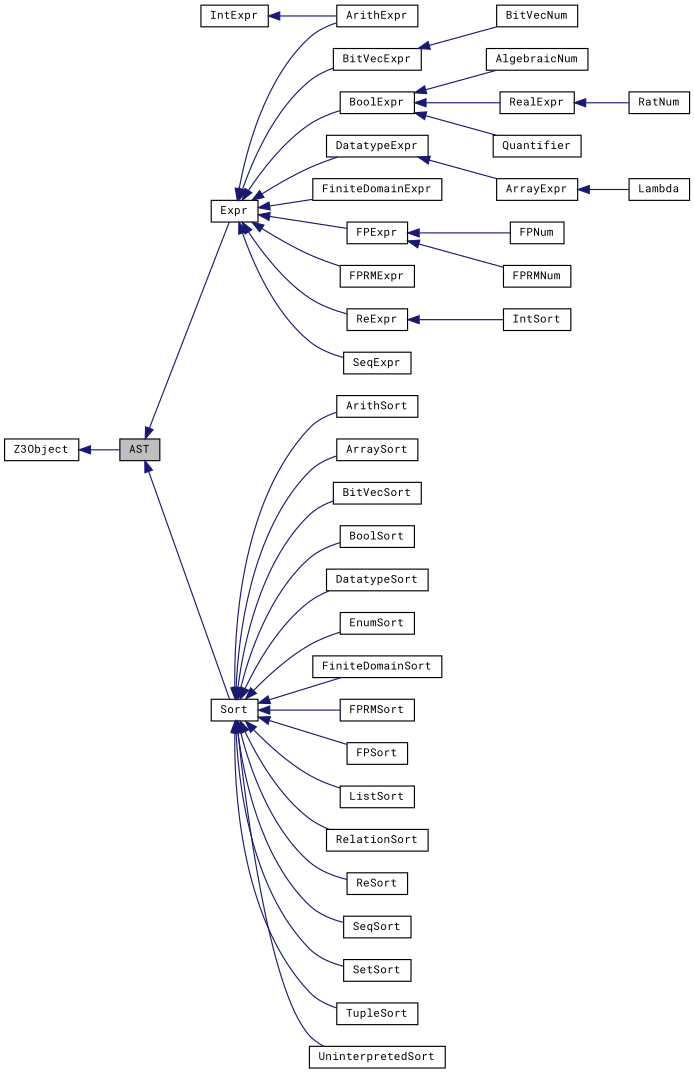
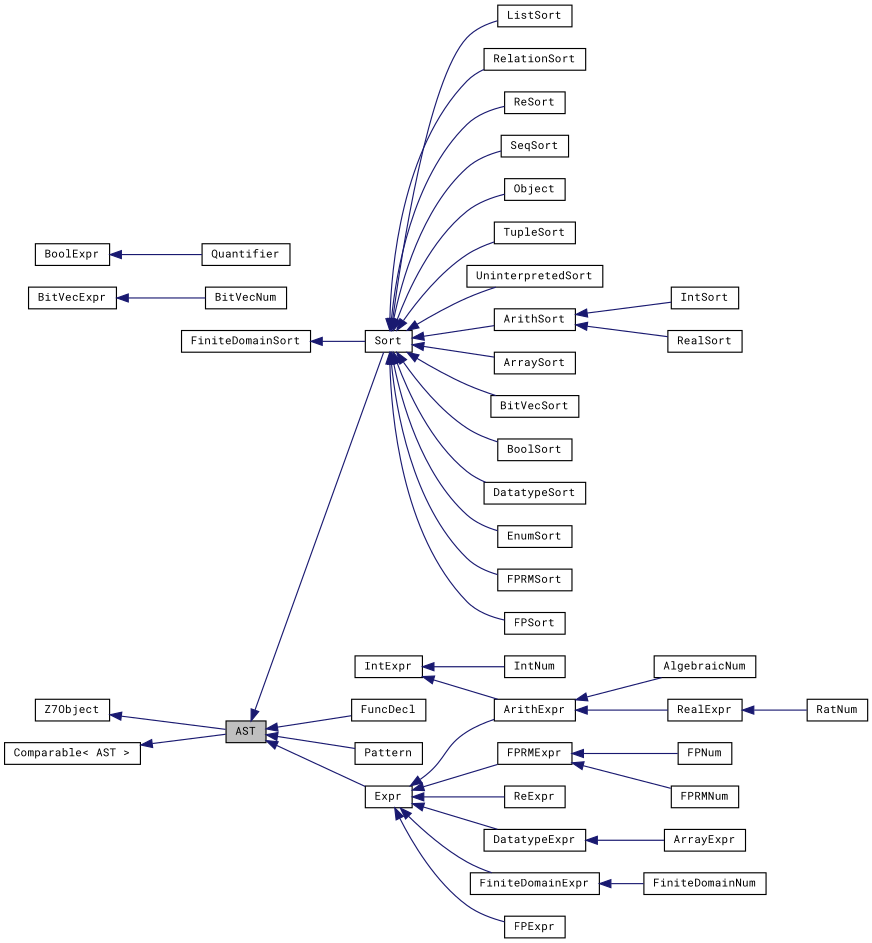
(461, 80) -> (624, 687)
(463, 103) -> (628, 710)
(276, 119) -> none
(288, 142) -> none
(659, 190) -> none
(465, 233) -> (631, 754)
(461, 256) -> (627, 777)
(461, 320) -> (629, 308)
none -> (705, 341)
(377, 363) -> none
(42, 450) -> (72, 710)
none -> (535, 667)
(305, 689) -> (344, 341)
none -> (389, 710)
none -> (72, 754)
none -> (389, 754)
none -> (705, 884)
(377, 970) -> (535, 190)
